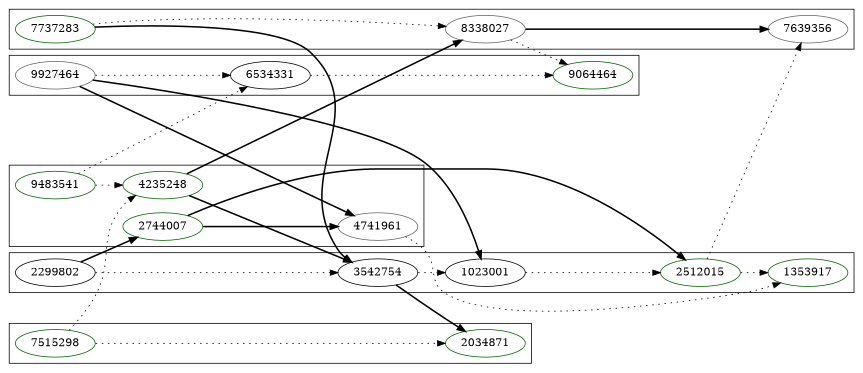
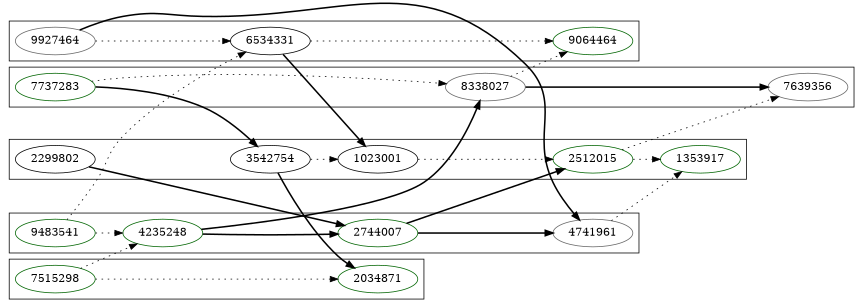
(313, 121) -> (321, 97)
(278, 232) -> (266, 235)
(213, 273) -> none
